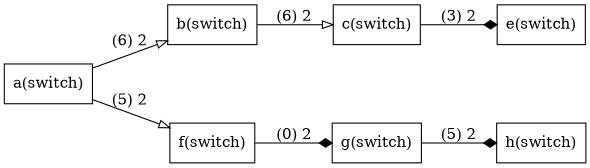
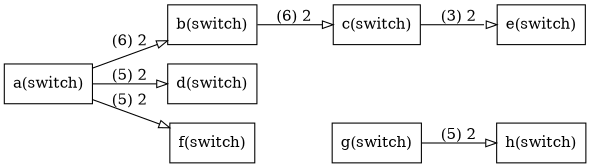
(452, 25) -> (452, 25)
none -> (212, 84)
(287, 143) -> none
(454, 143) -> (454, 143)
